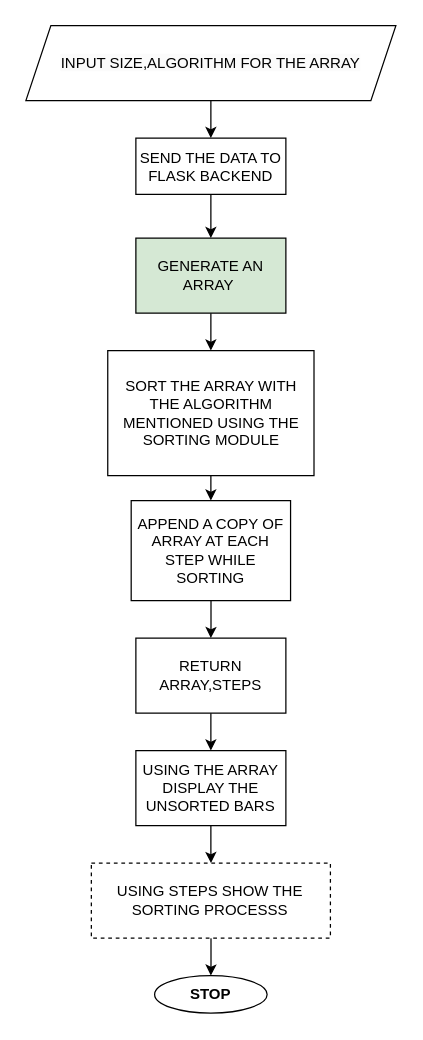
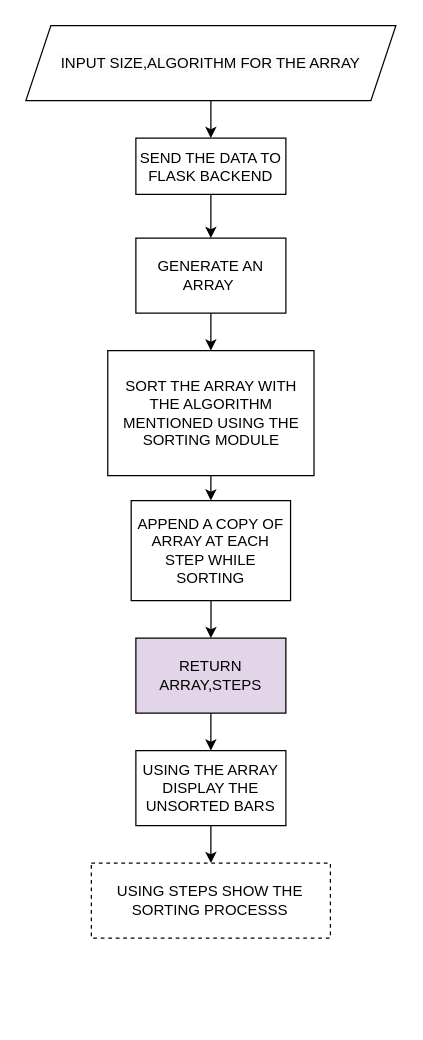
(211, 276) -> (211, 276)
(211, 676) -> (211, 676)
(211, 952) -> none
(211, 994) -> none
